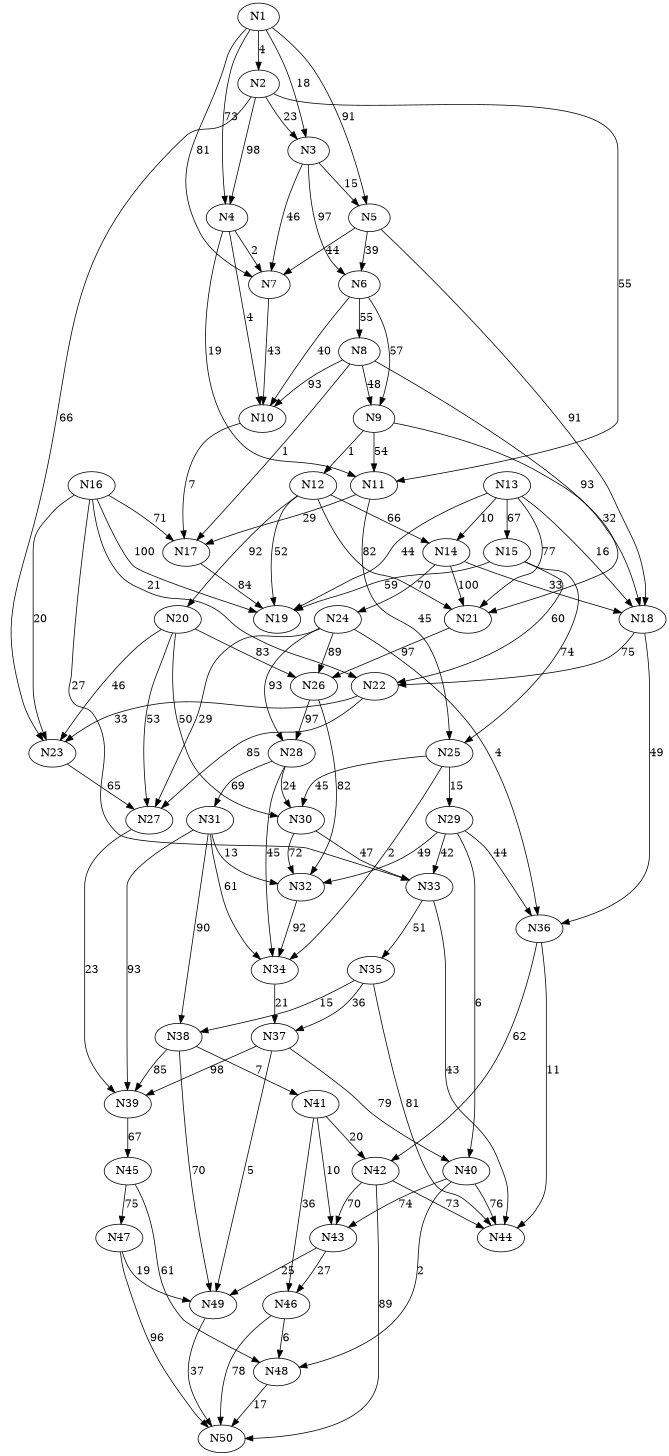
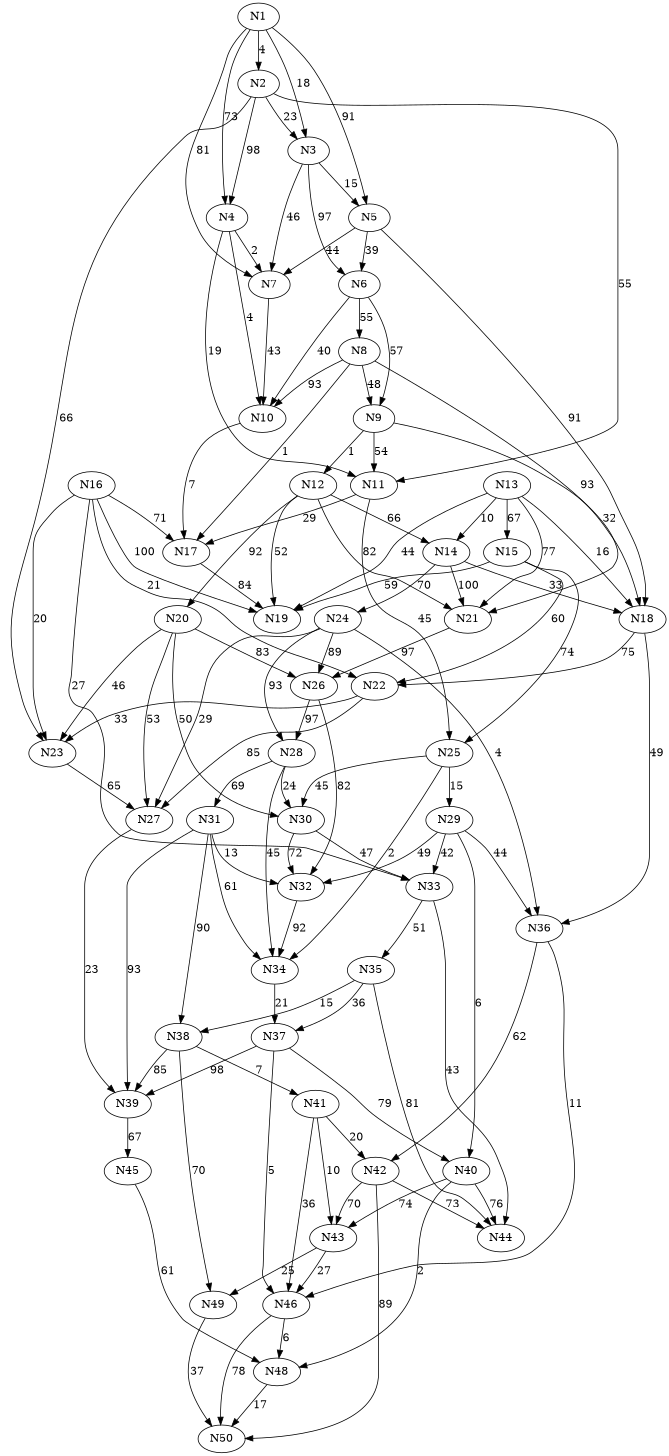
(546, 1086) -> (566, 1213)
(245, 1167) -> (267, 1170)
(119, 1238) -> none
